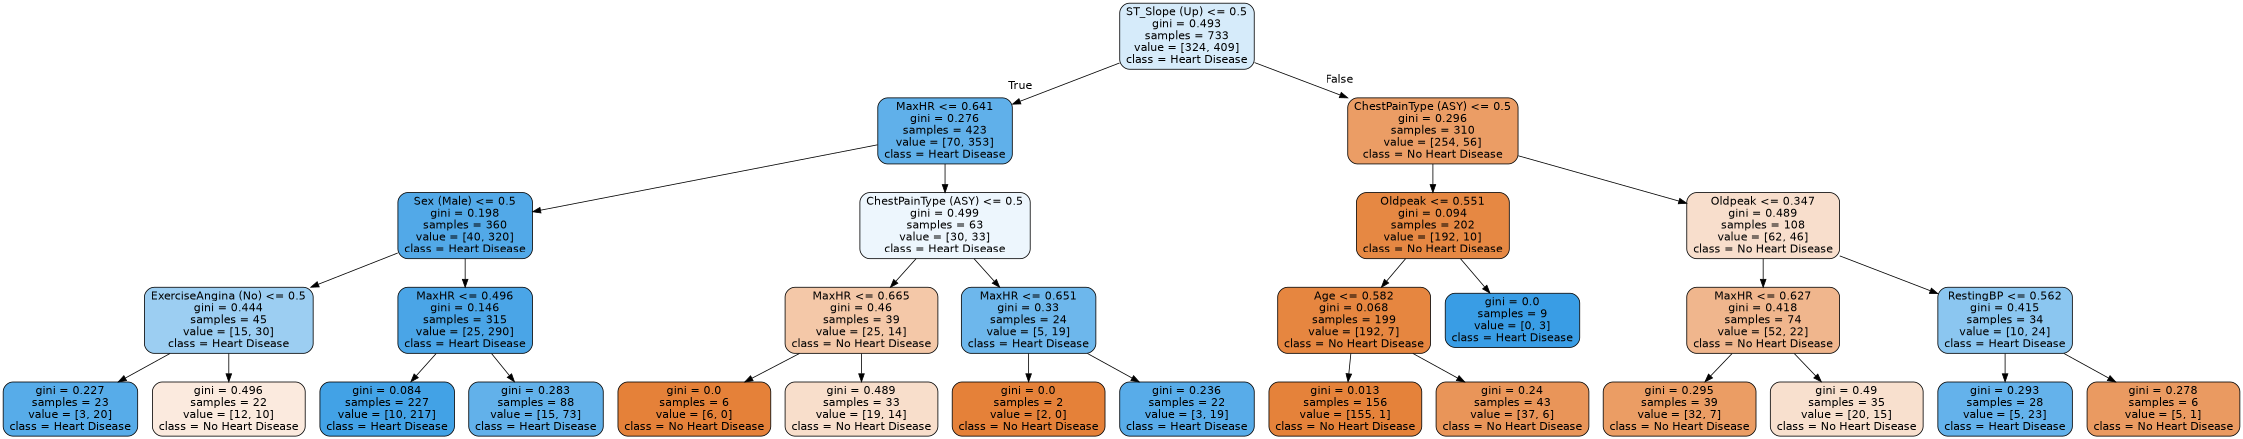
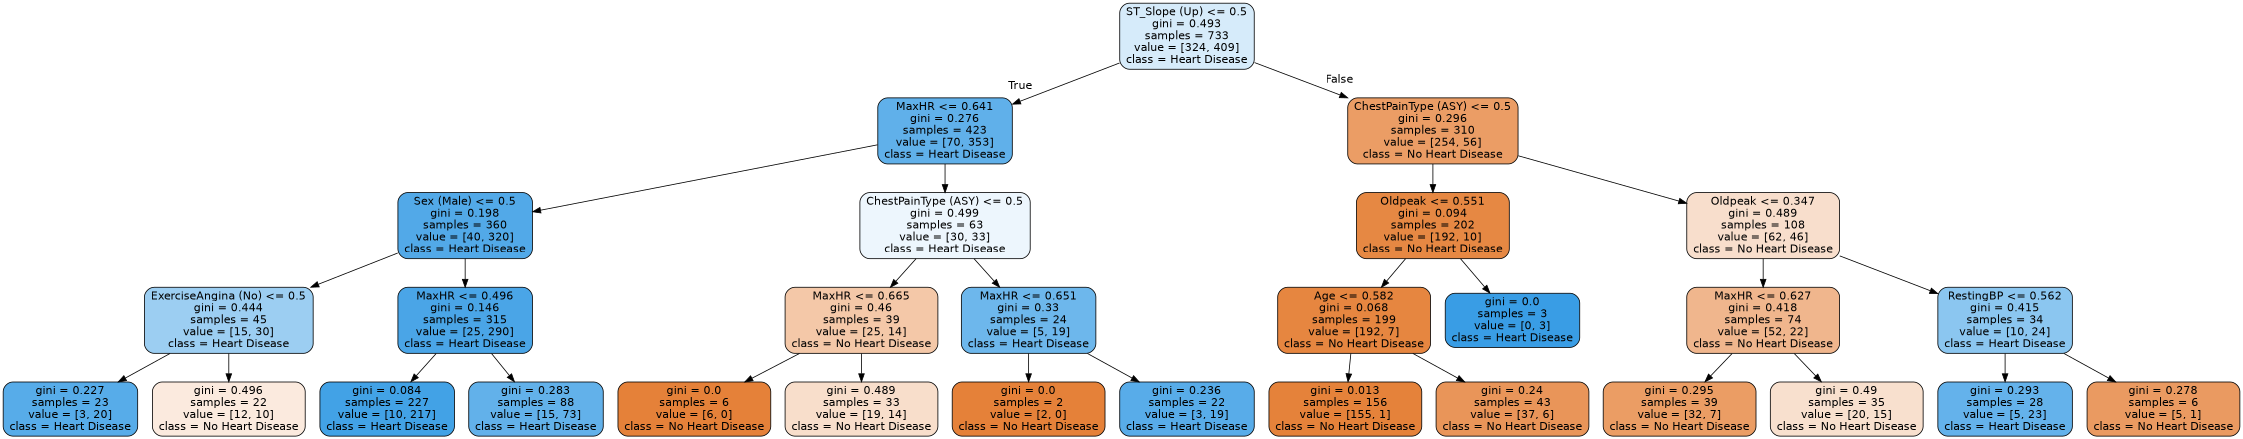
(1512, 320) -> (1512, 320)
